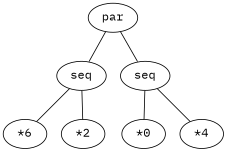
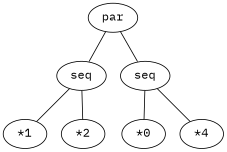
(25, 134) -> (25, 134)
